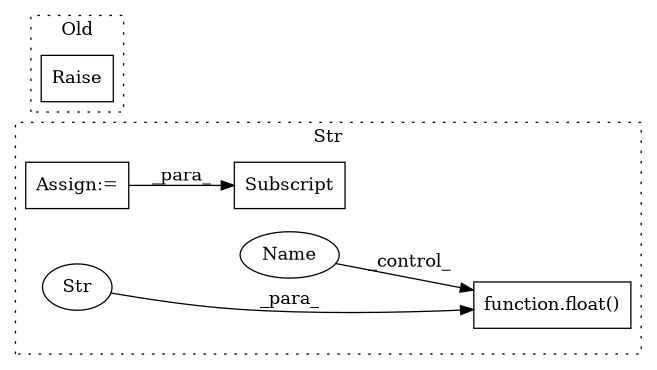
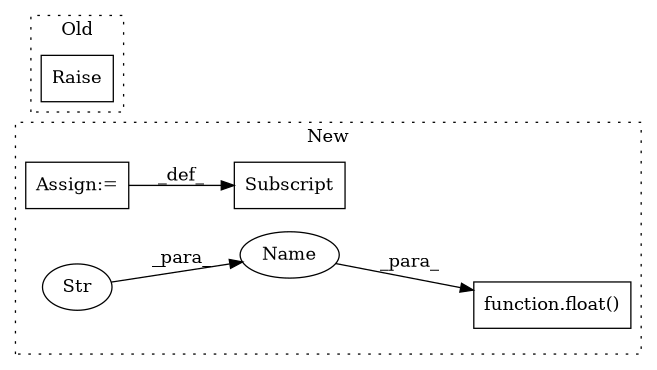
(328, 137) -> (328, 137)
(182, 176) -> (182, 176)
(409, 262) -> (409, 262)
(285, 312) -> (170, 273)
